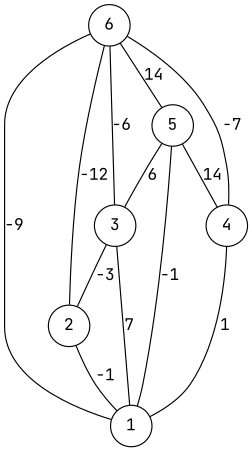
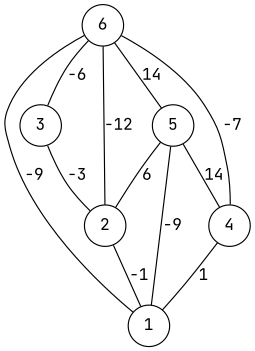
(143, 175) -> (137, 174)
(170, 276) -> (173, 226)
(123, 326) -> none
